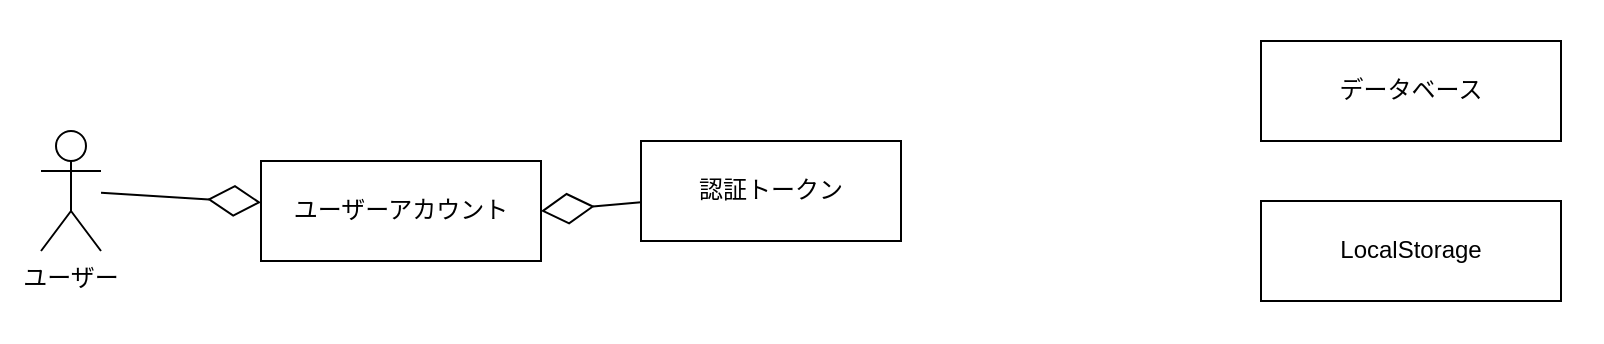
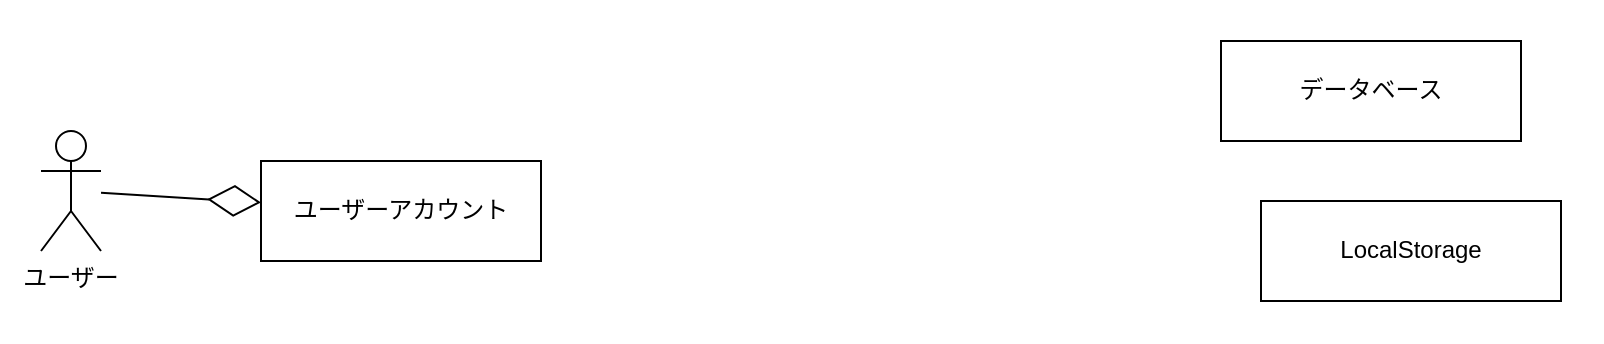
(1411, 91) -> (1371, 91)
(771, 191) -> none
(617, 204) -> none
